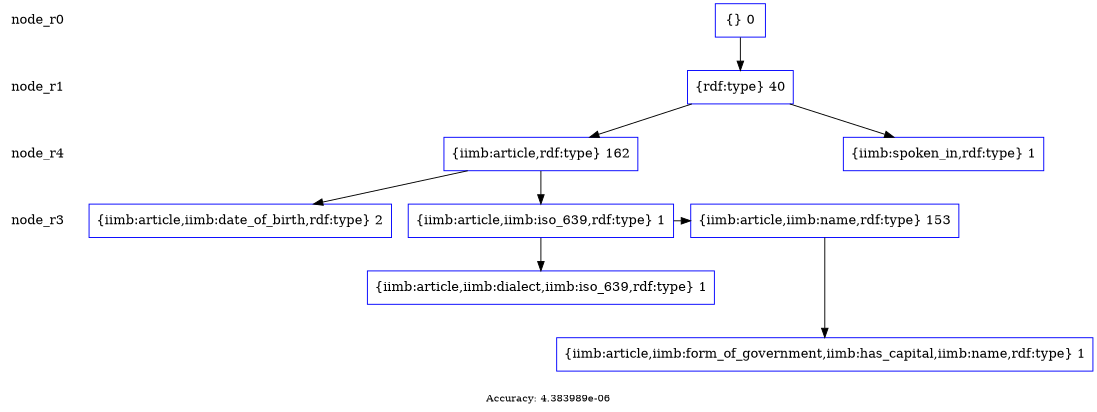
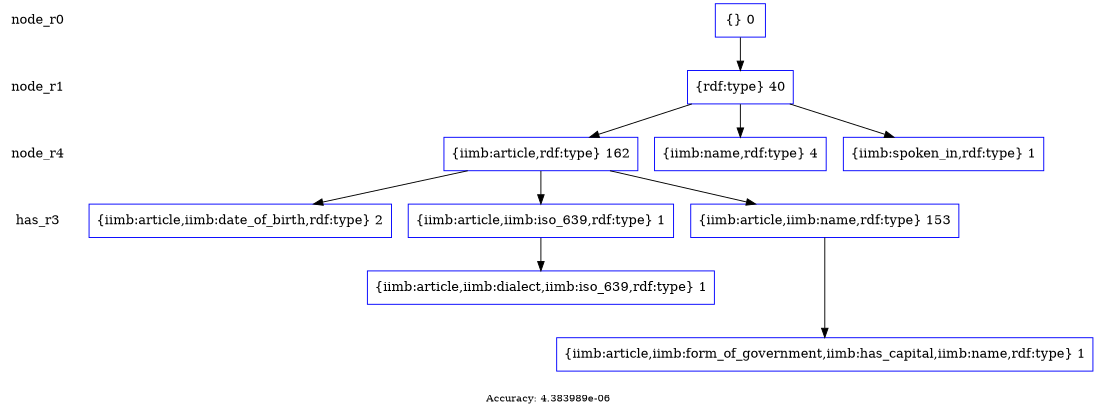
none -> (740, 154)
(38, 221) -> (38, 221)
(677, 221) -> (678, 186)
